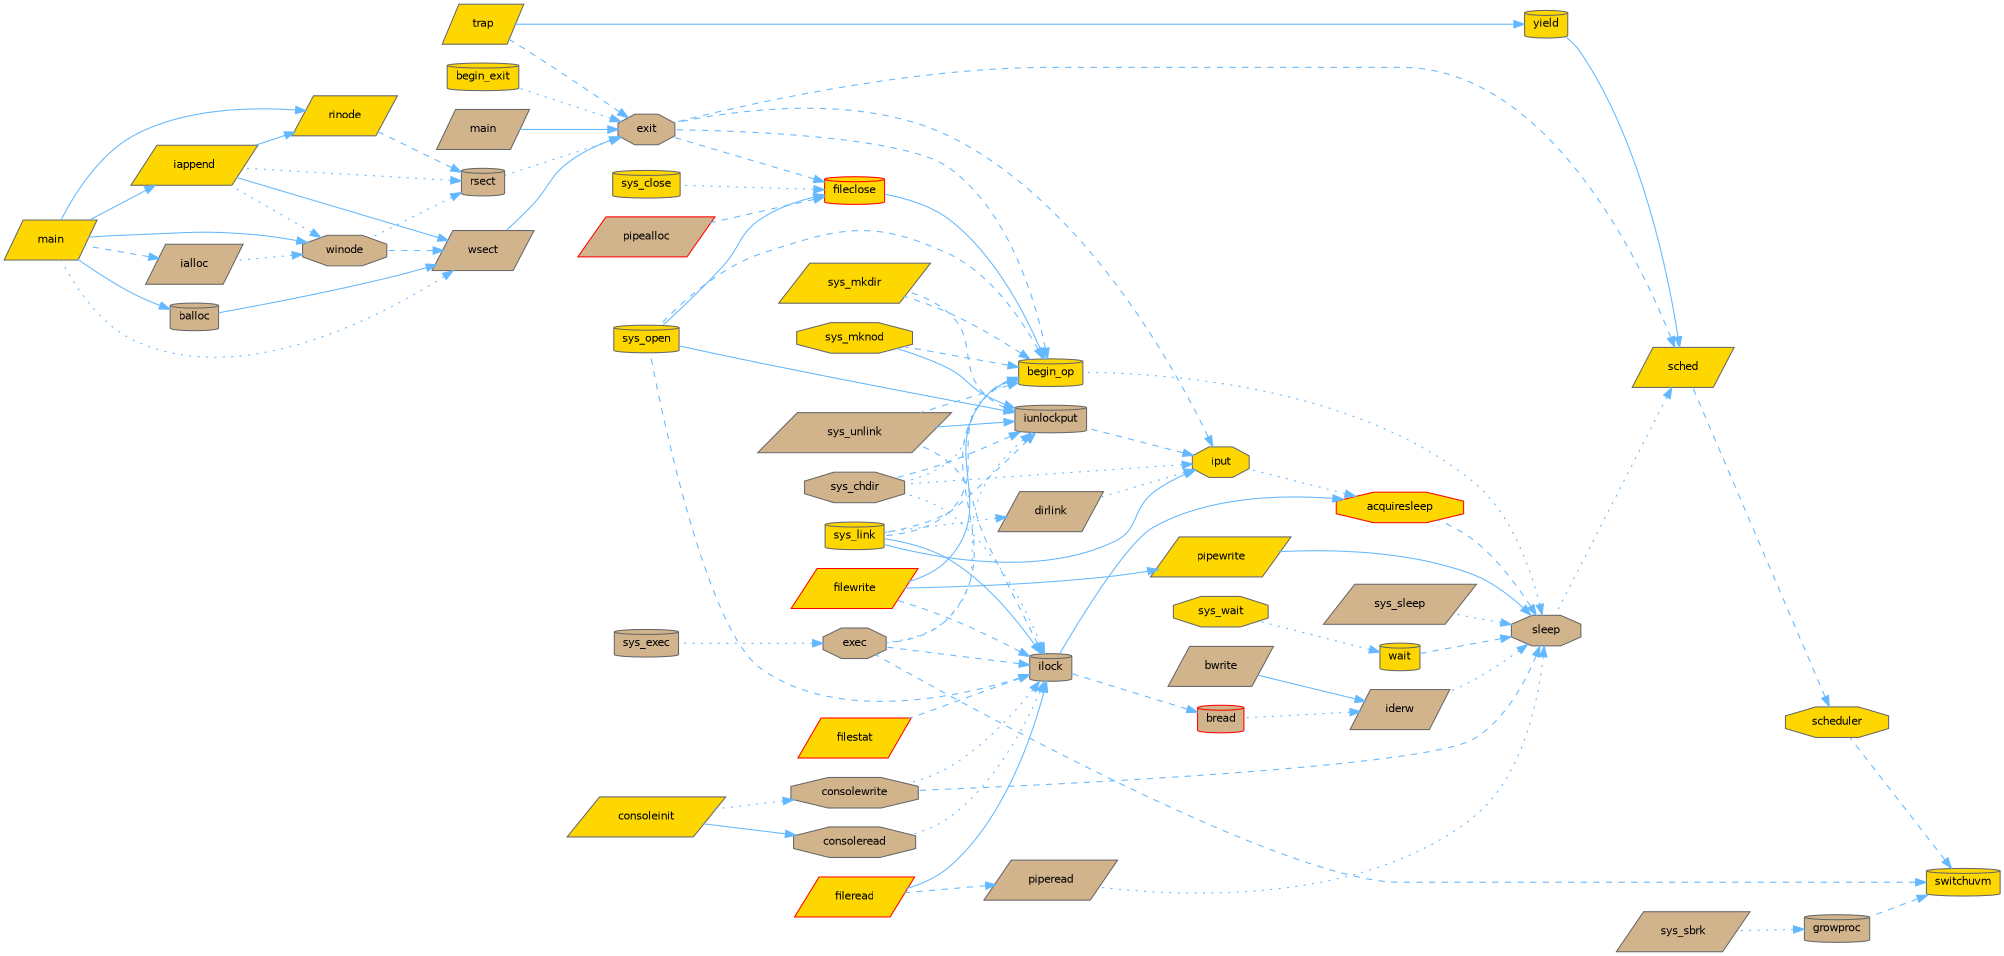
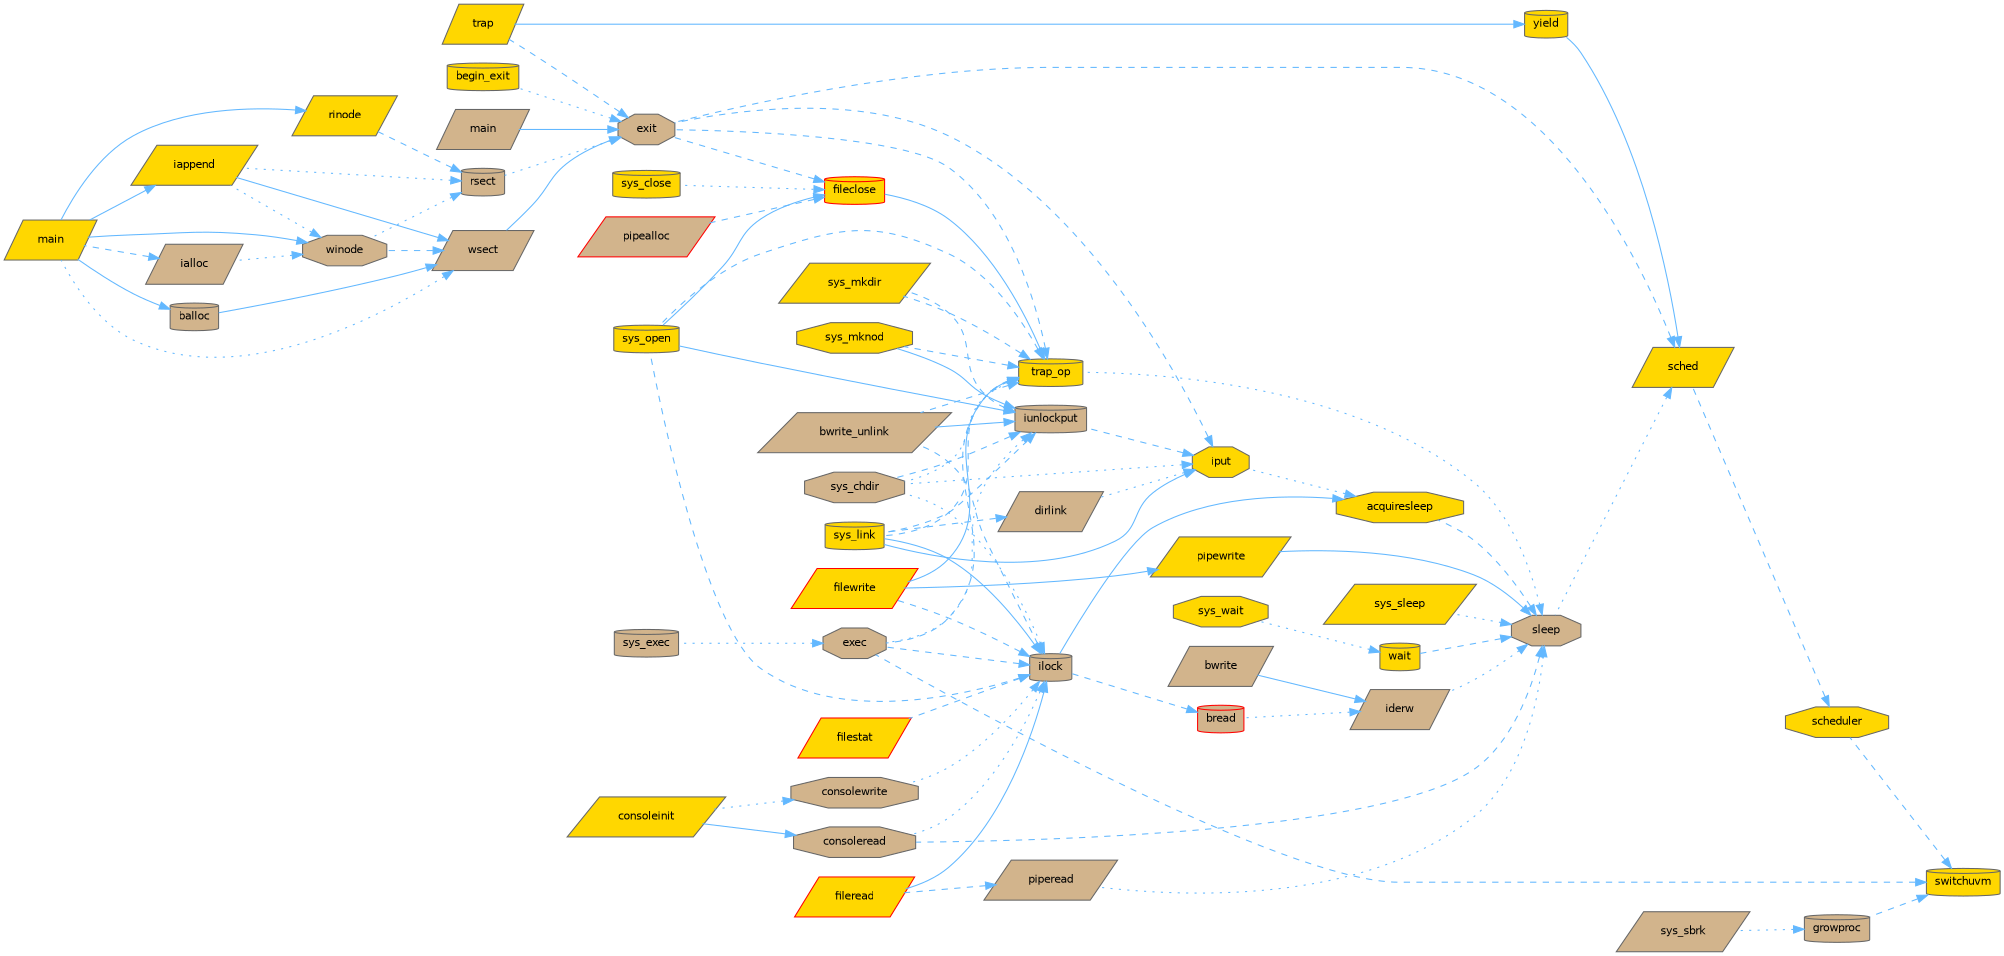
(270, 140) -> none
(1051, 373) -> (1051, 373)
(855, 433) -> (855, 433)
(1400, 507) -> (1400, 507)
(943, 525) -> (943, 525)
(1400, 604) -> (1400, 604)
(1250, 772) -> (1265, 823)
